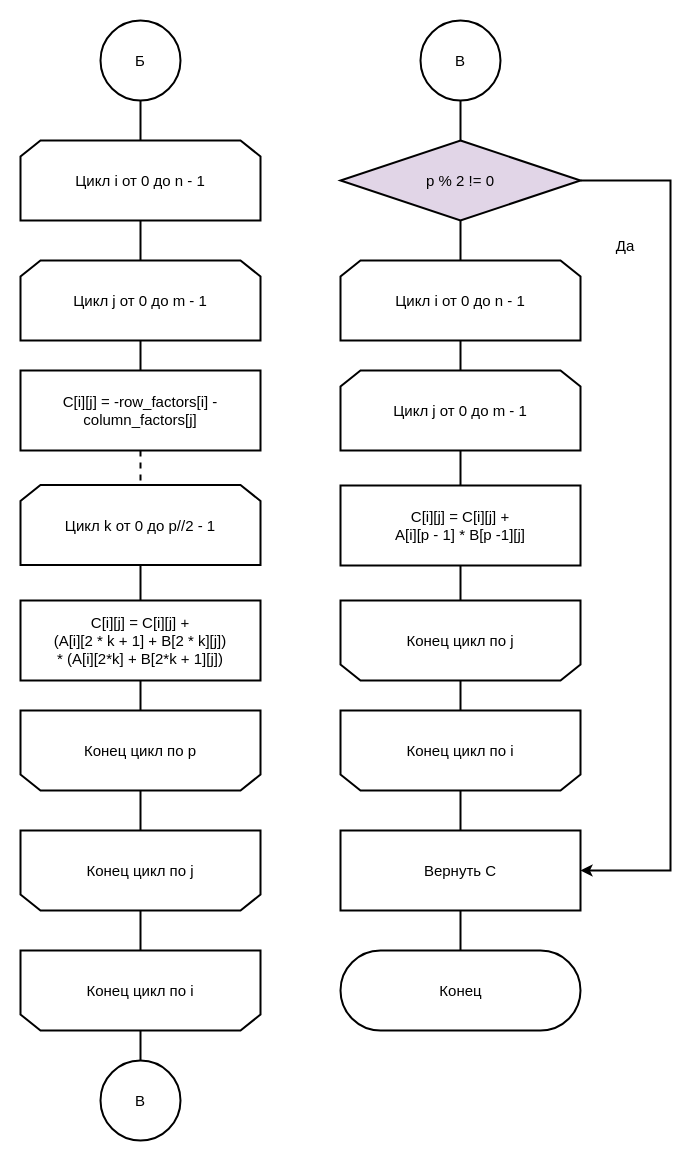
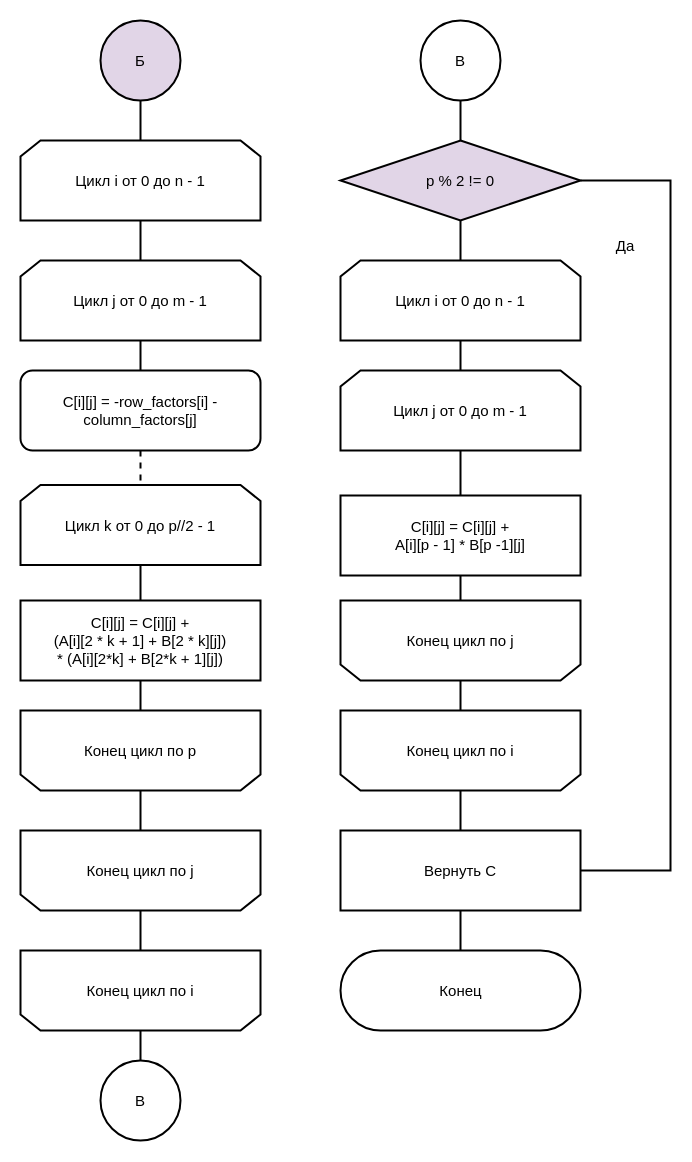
(141, 61) -> (141, 61)
(141, 411) -> (141, 411)
(461, 526) -> (461, 536)
(591, 871) -> (588, 871)
